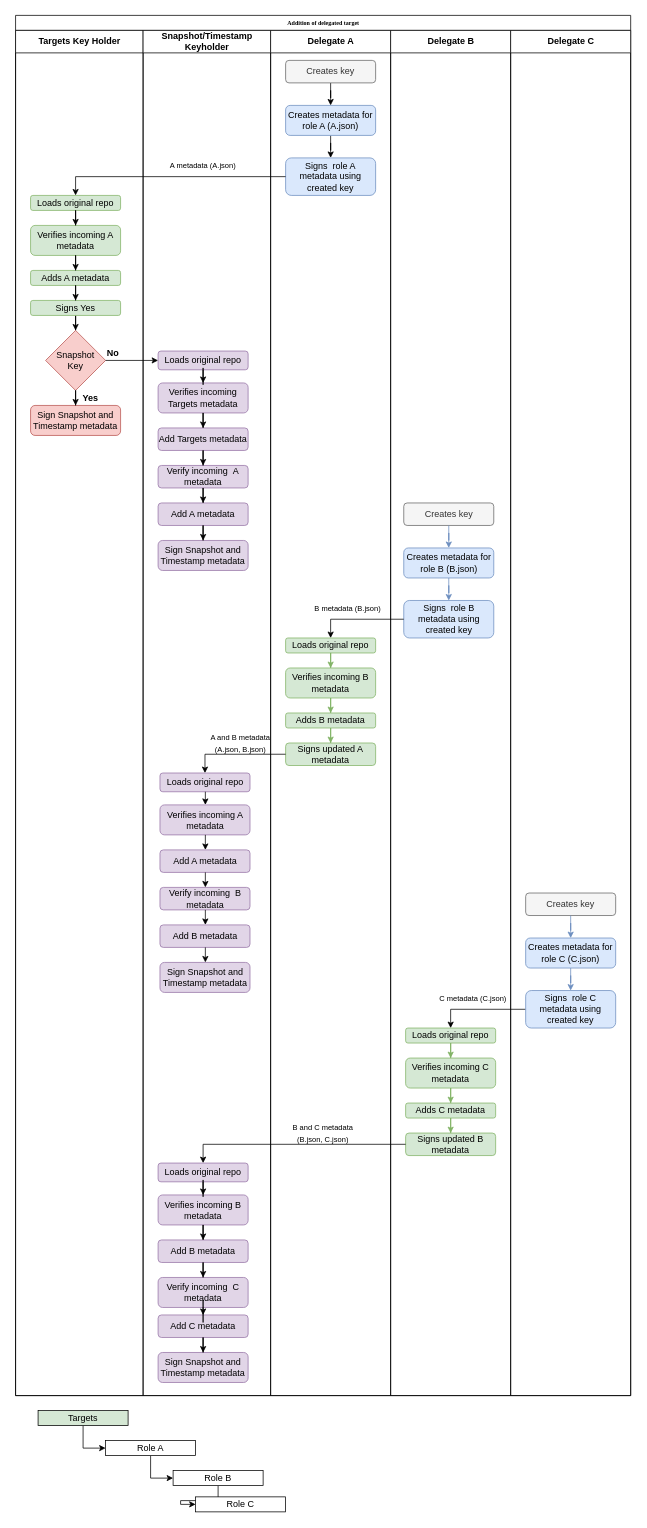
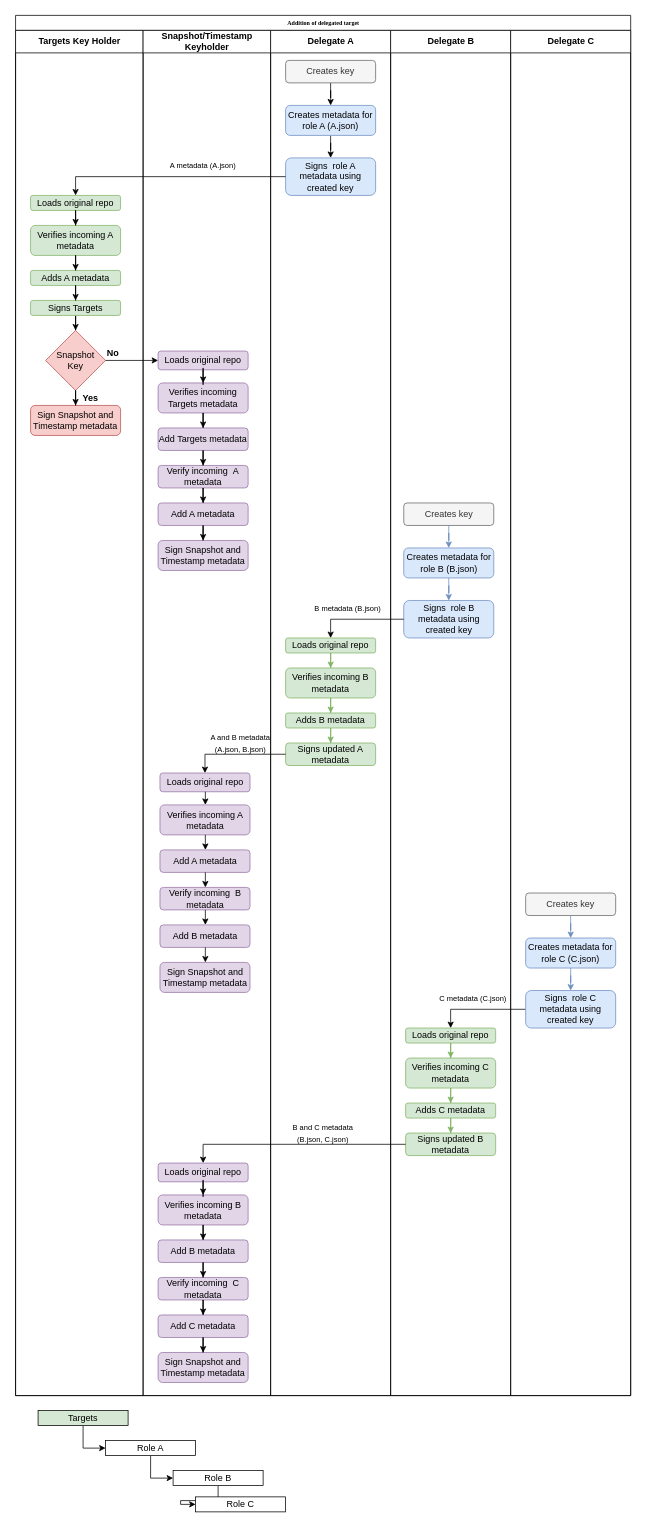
(75, 308) -> (75, 308)
(203, 1292) -> (203, 1289)
